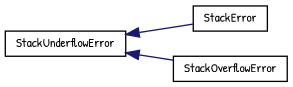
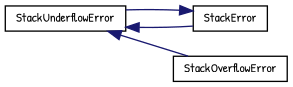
none -> (153, 10)
